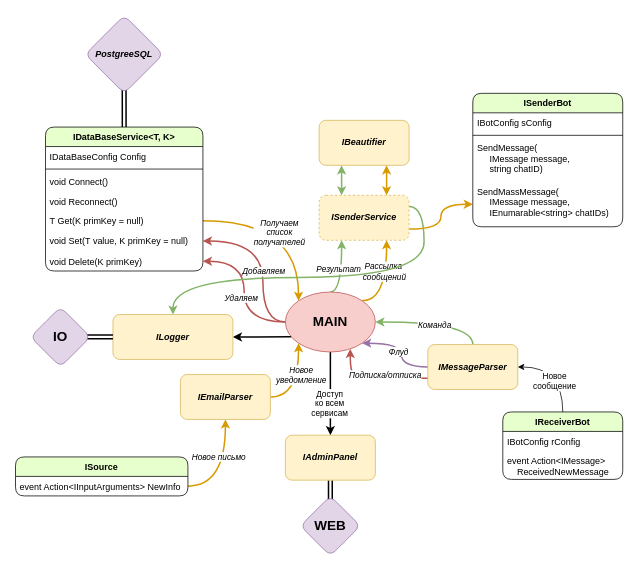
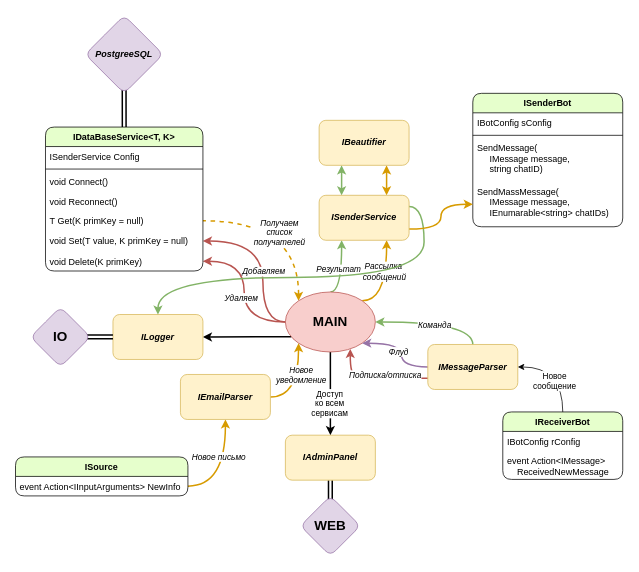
(101, 157) -> (99, 157)
(364, 218) -> (364, 218)
(229, 223) -> (229, 223)
(173, 337) -> (158, 337)
